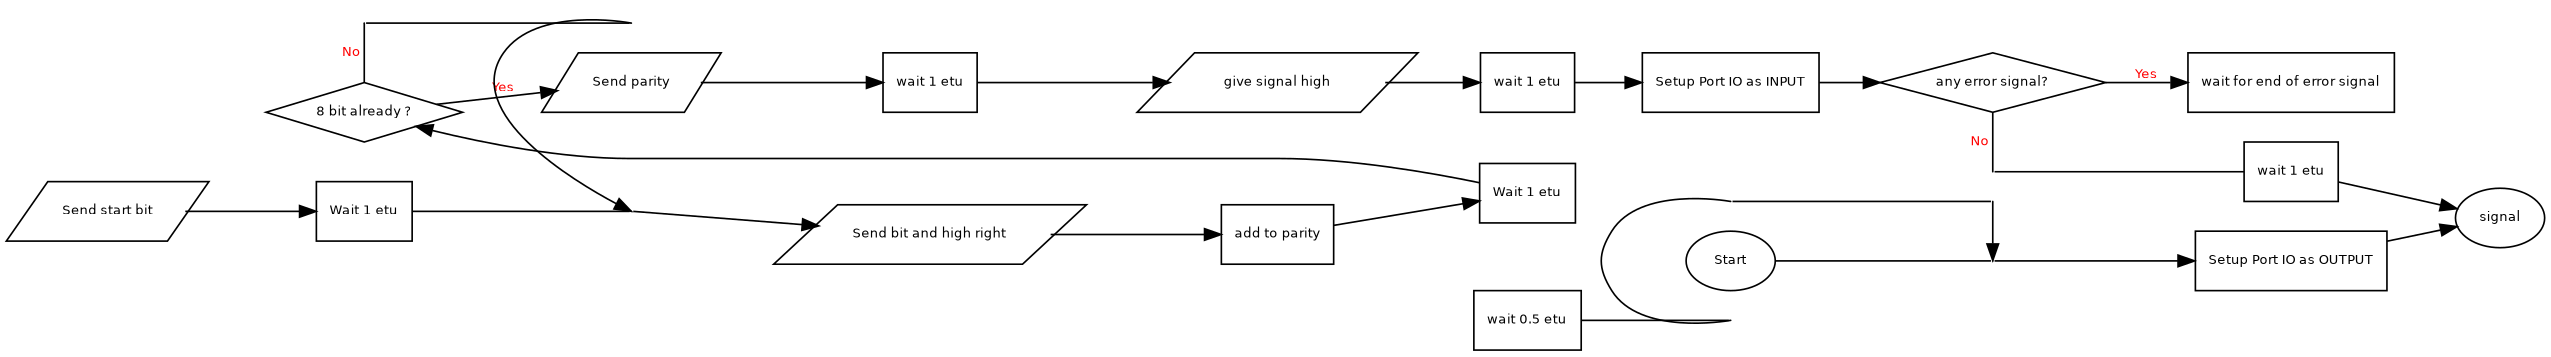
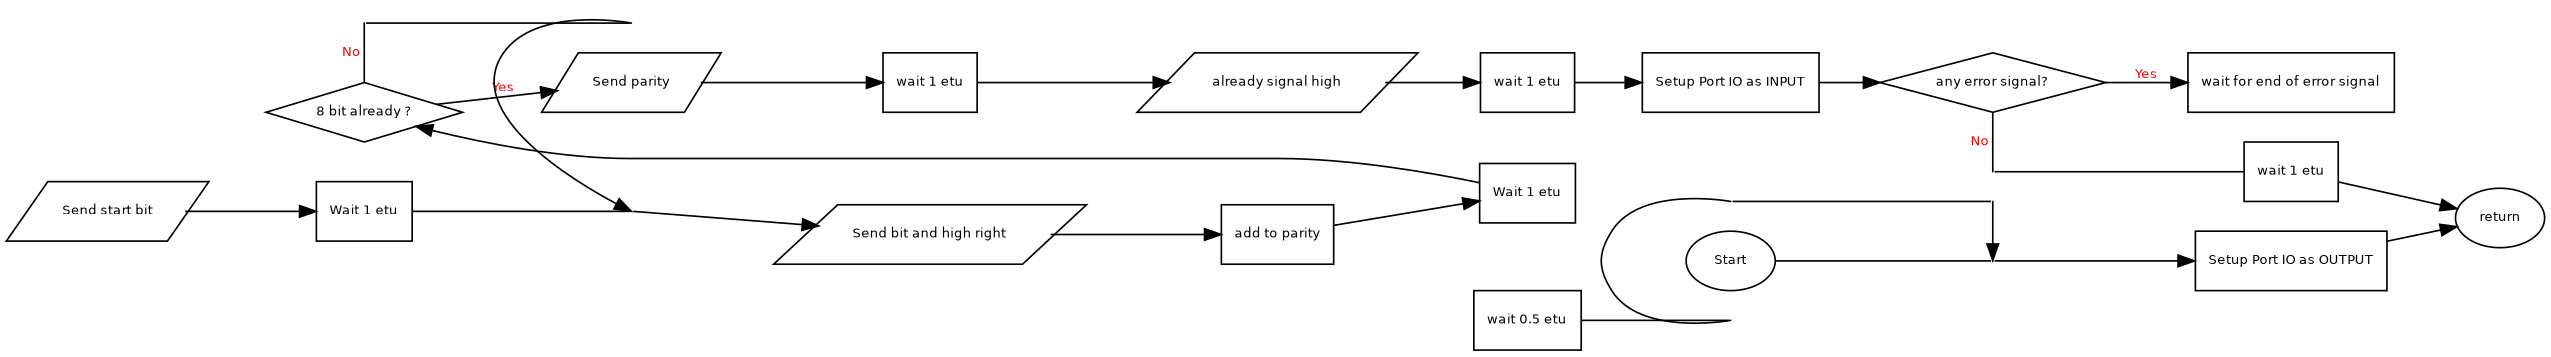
(1278, 83) -> (1278, 83)
(2500, 218) -> (2500, 218)
